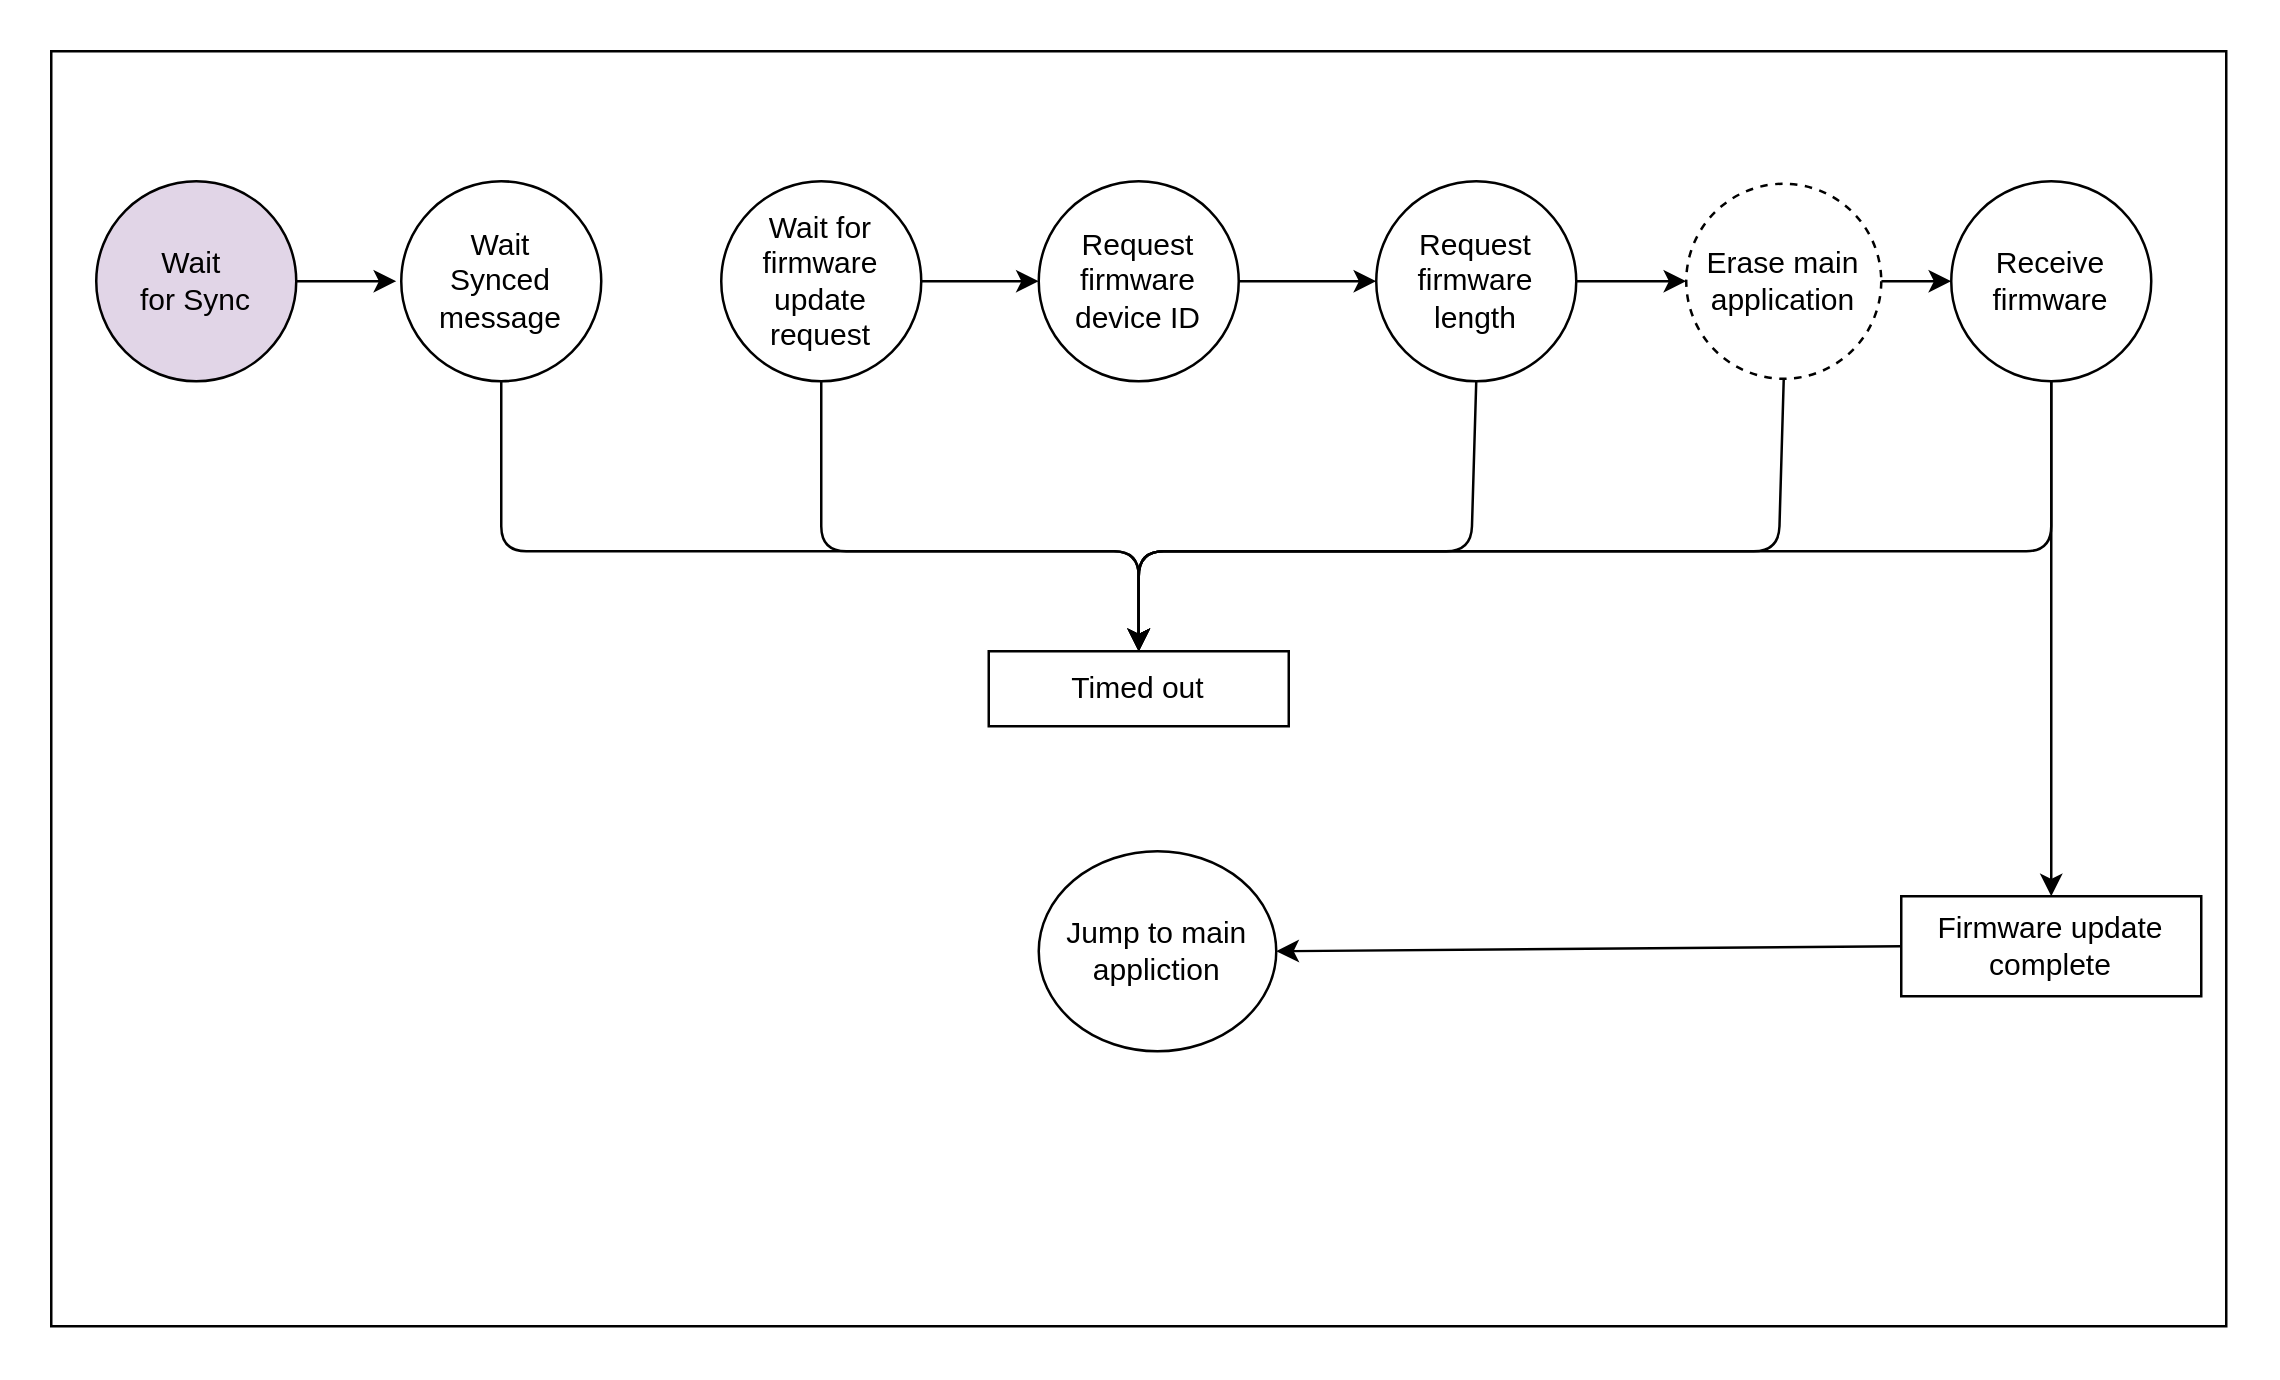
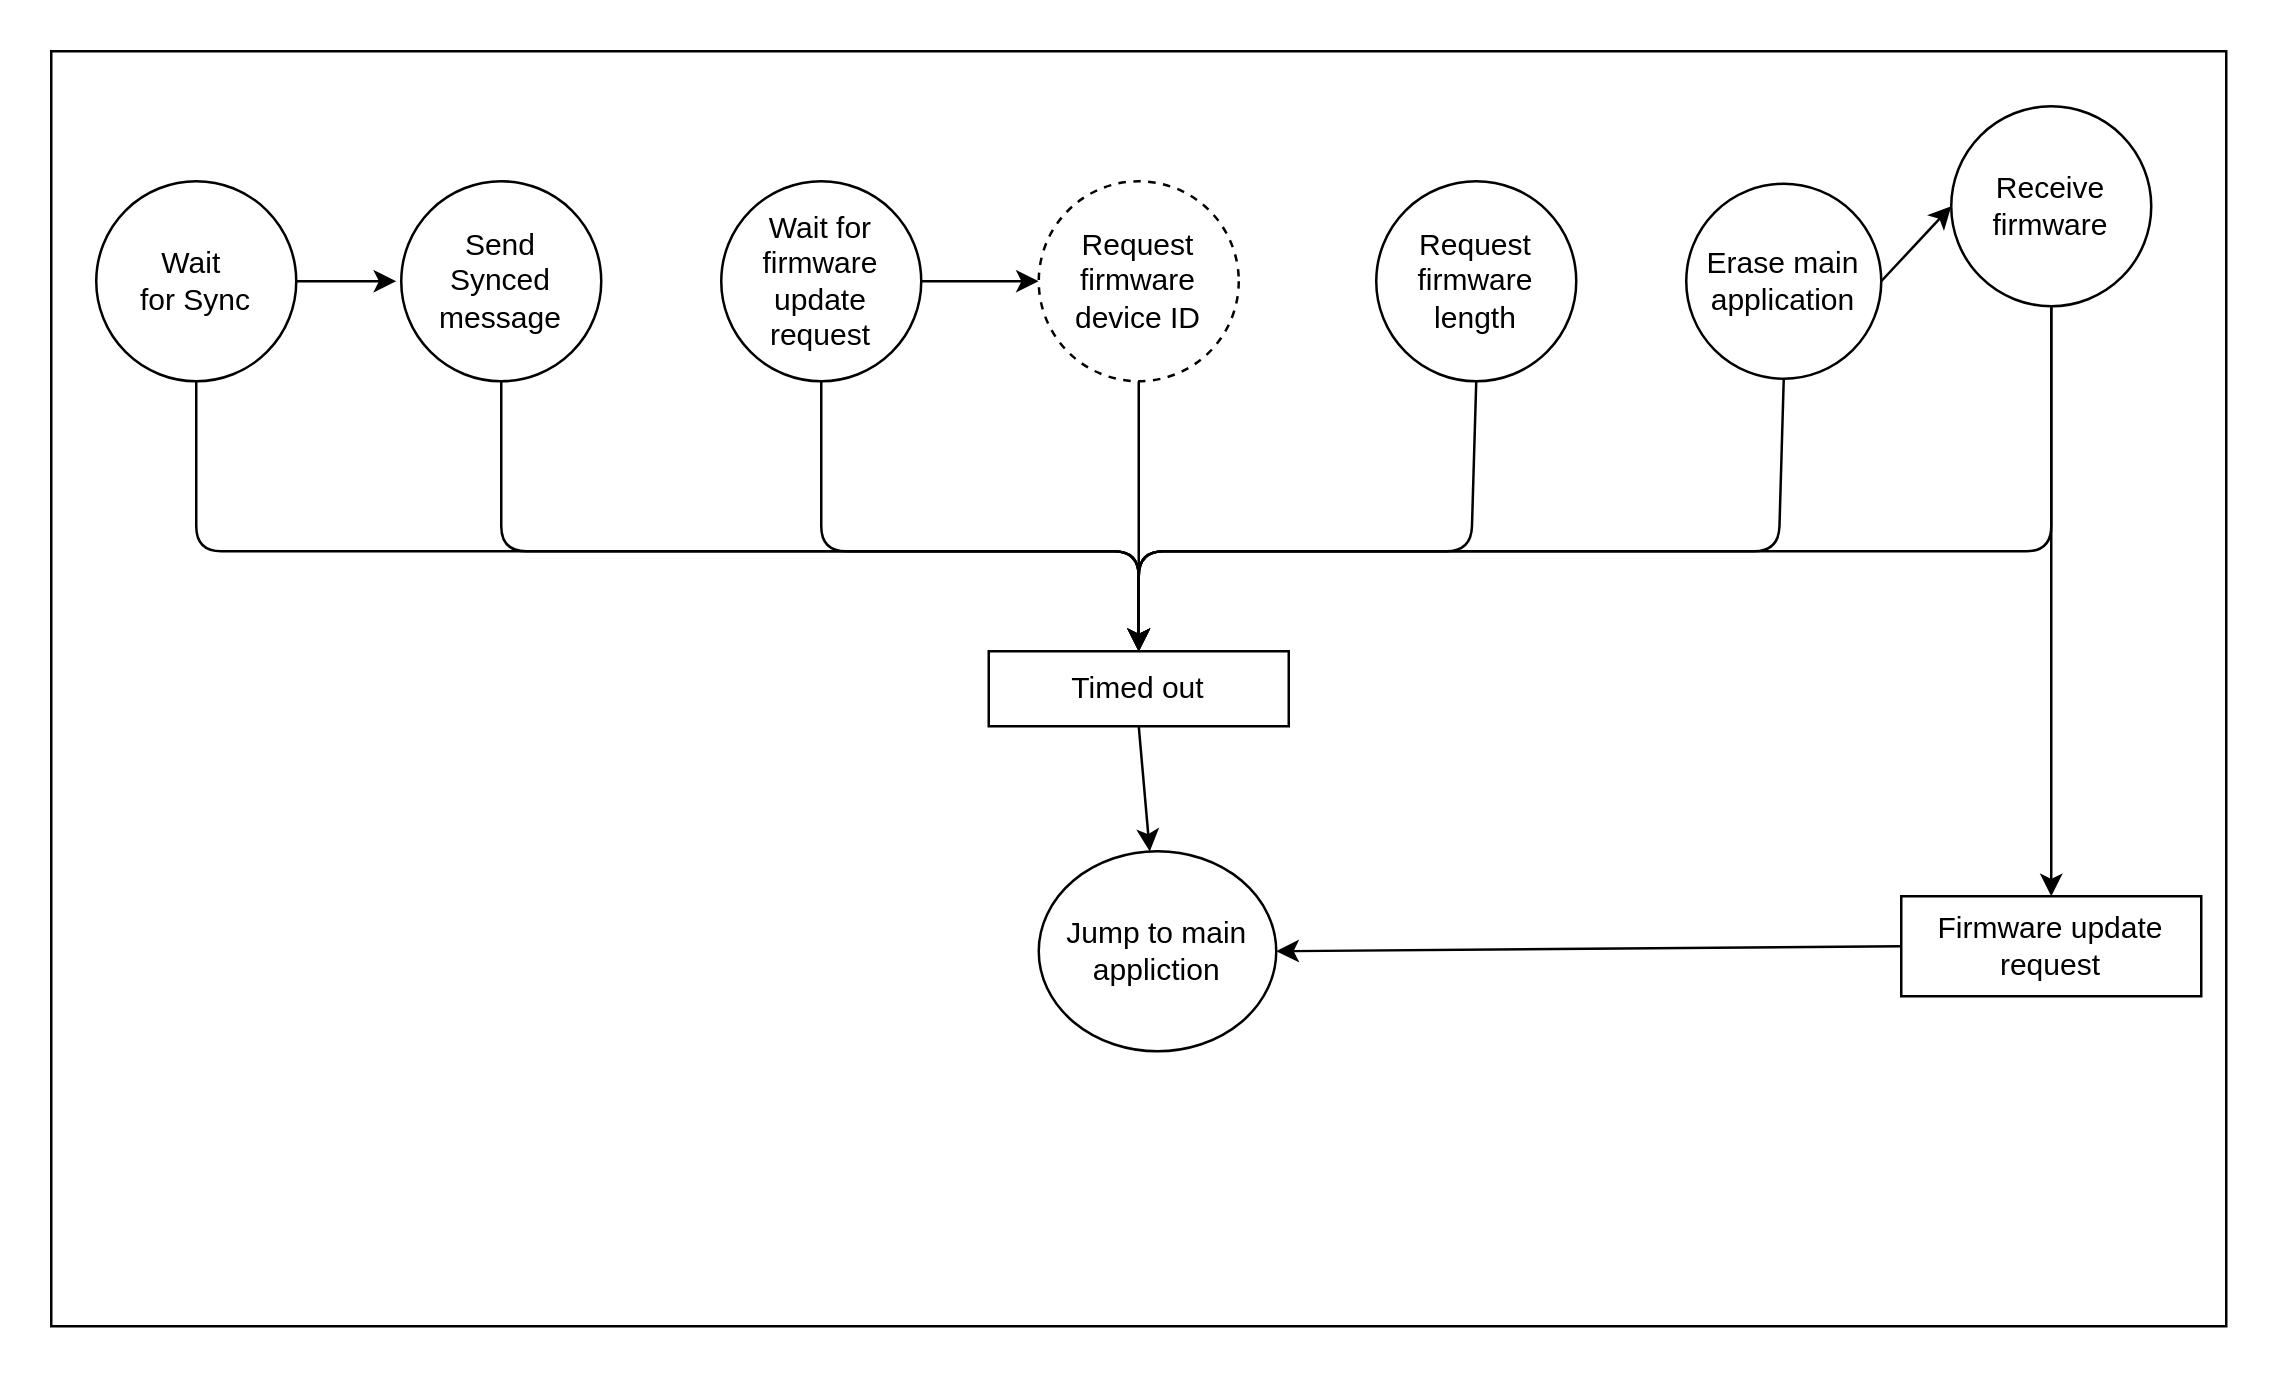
(196, 281) -> (196, 281)
(501, 281) -> (501, 281)
(1139, 281) -> (1139, 281)
(1299, 281) -> (1139, 469)
(1623, 281) -> none
(1784, 281) -> (1784, 281)
(2051, 281) -> (2051, 206)
none -> (275, 551)
none -> (1144, 780)
(2051, 946) -> (2051, 946)
